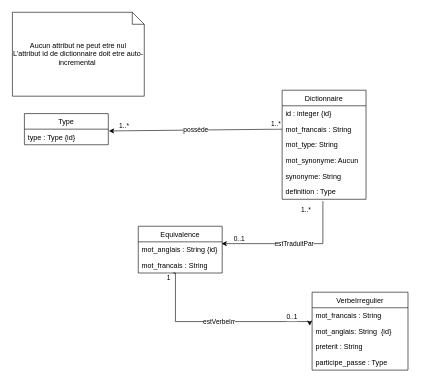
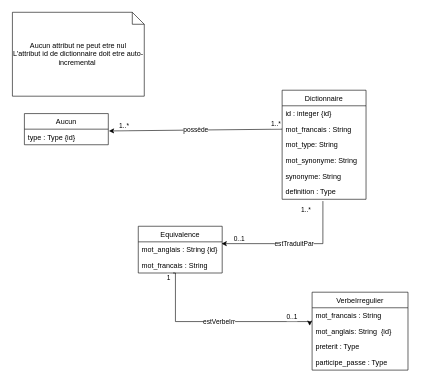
(66, 122) -> (66, 122)
(322, 161) -> (323, 161)
(345, 347) -> (342, 347)
